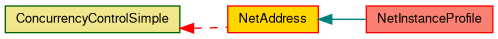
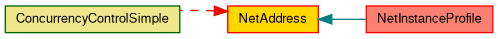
(211, 28) -> (197, 10)
